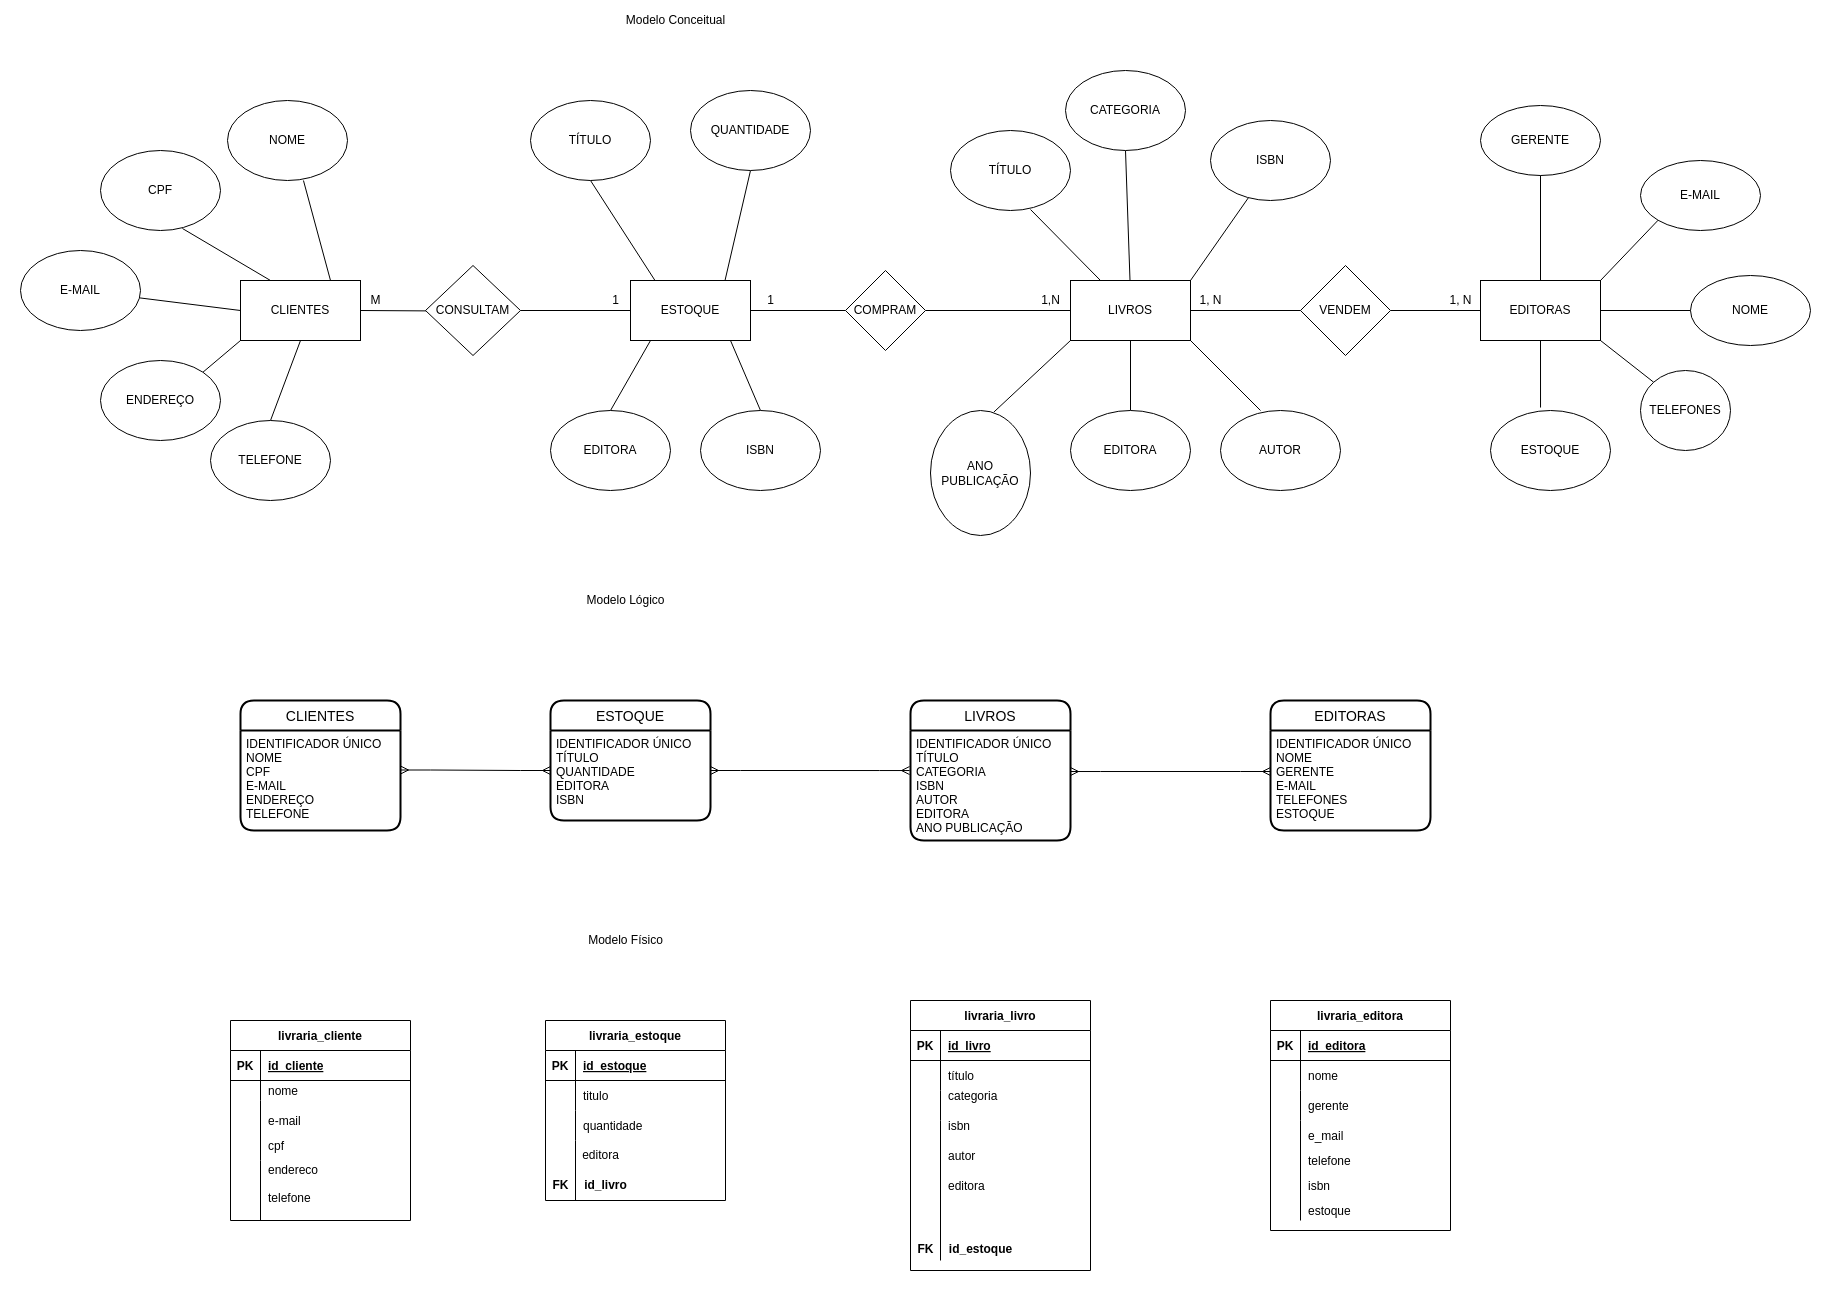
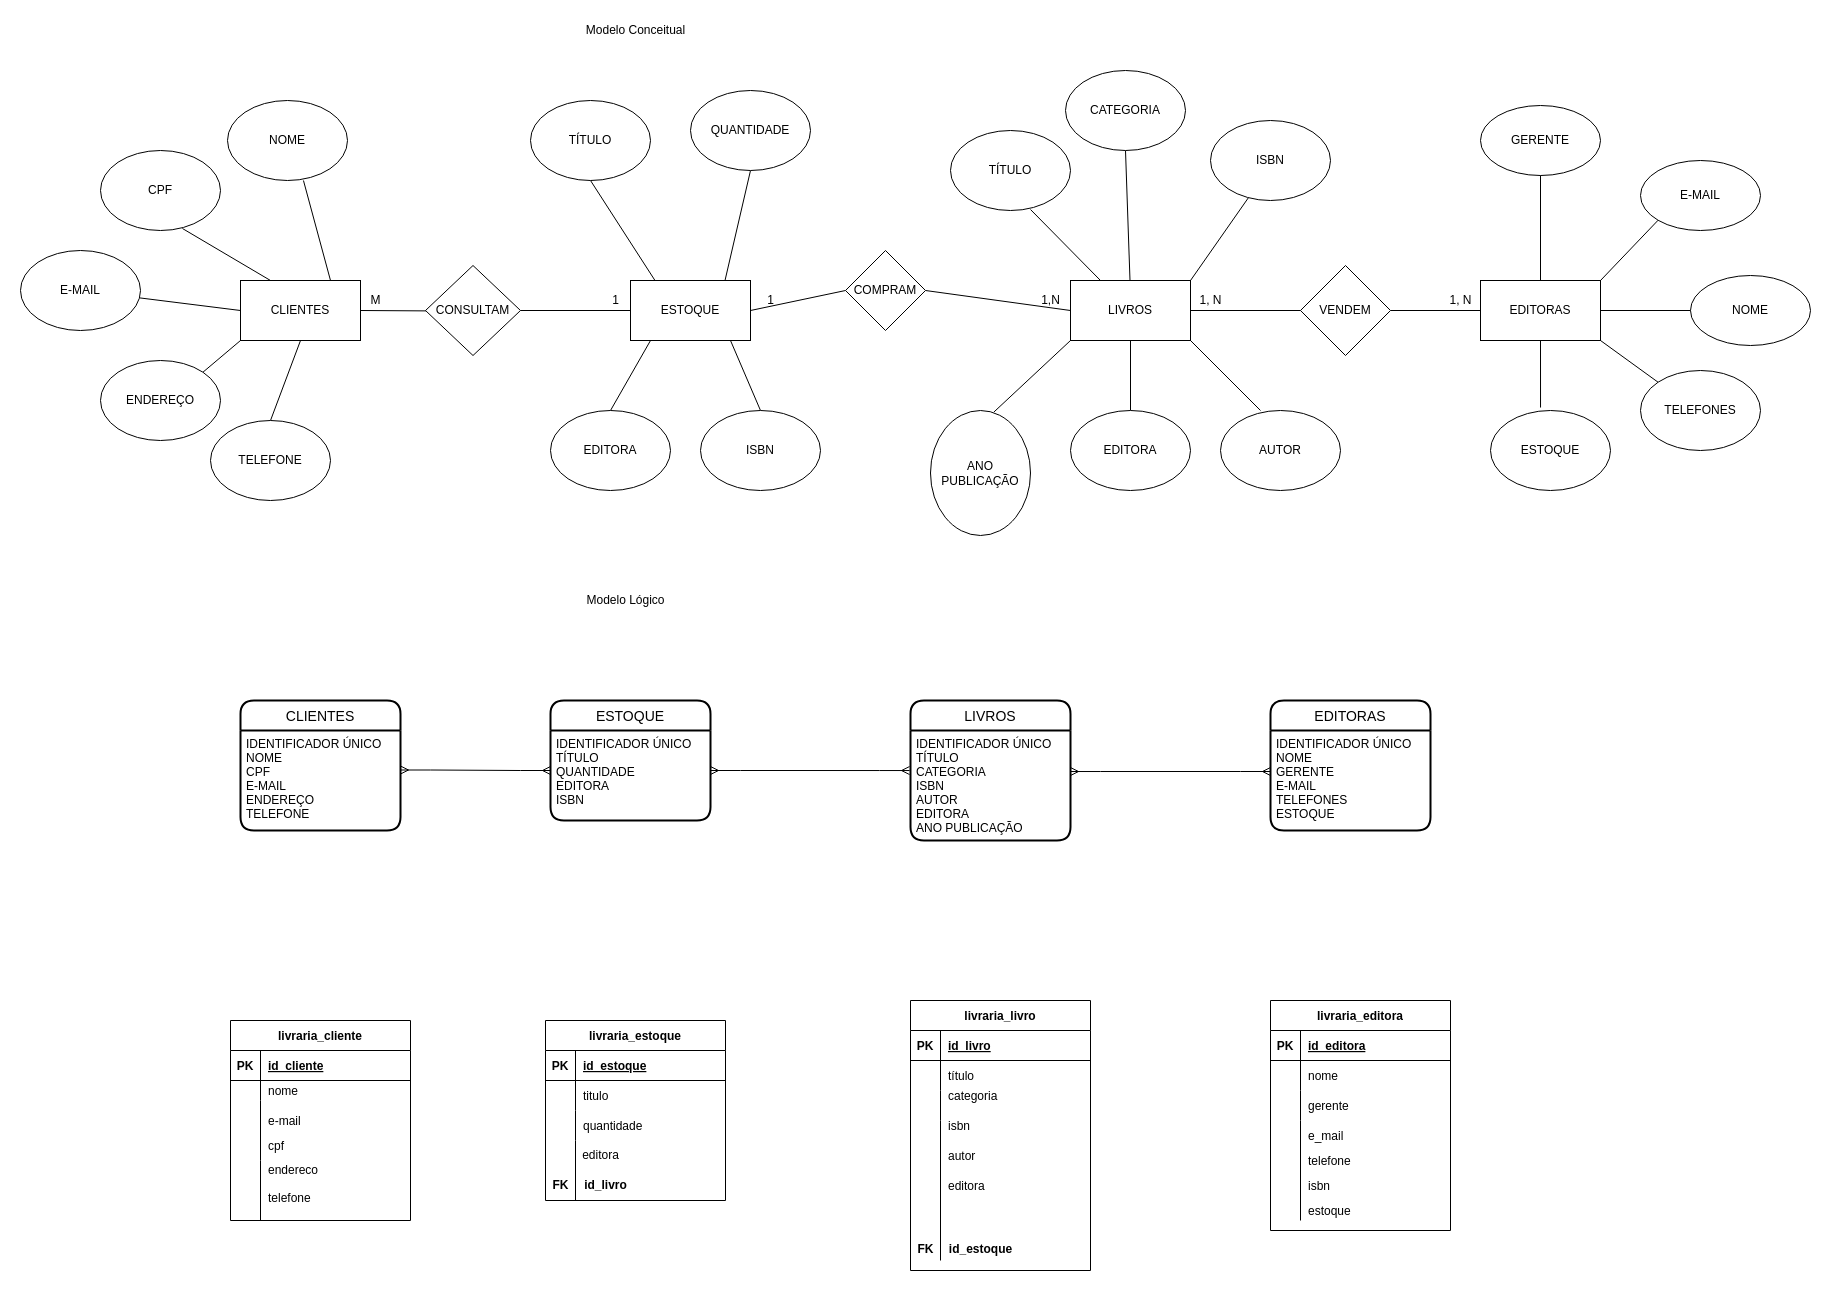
(676, 21) -> (636, 31)
(886, 311) -> (886, 291)
(1686, 411) -> (1701, 411)
(626, 941) -> none
